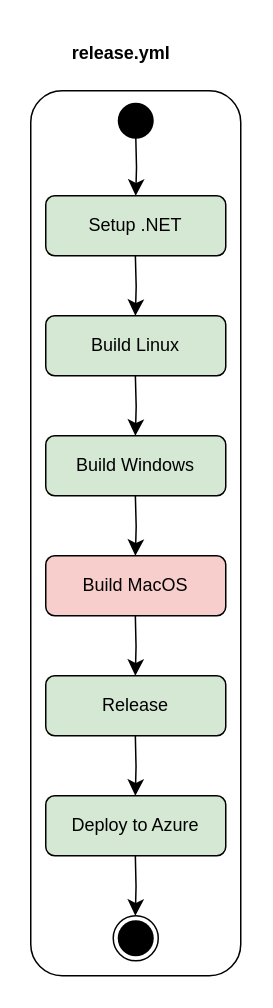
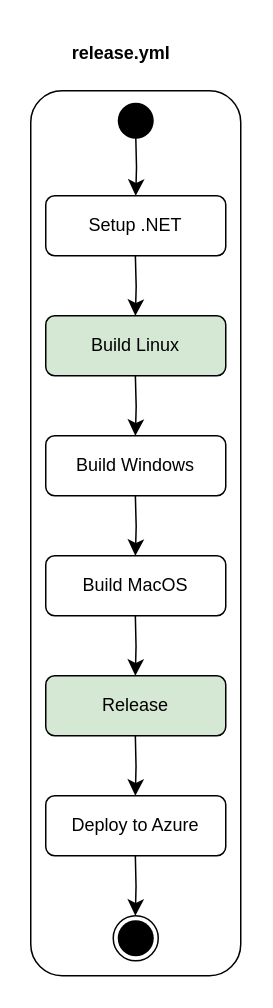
(136, 226) -> (136, 226)
(136, 466) -> (136, 466)
(136, 586) -> (136, 586)
(136, 826) -> (136, 826)
